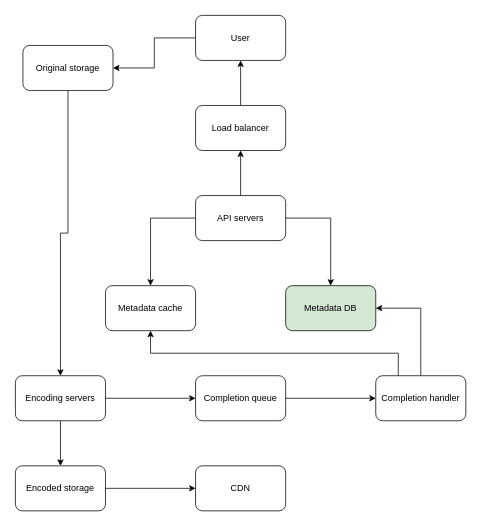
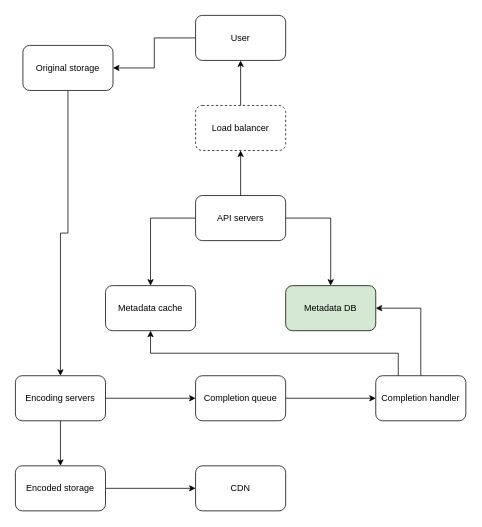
(240, 128) -> (240, 128)
